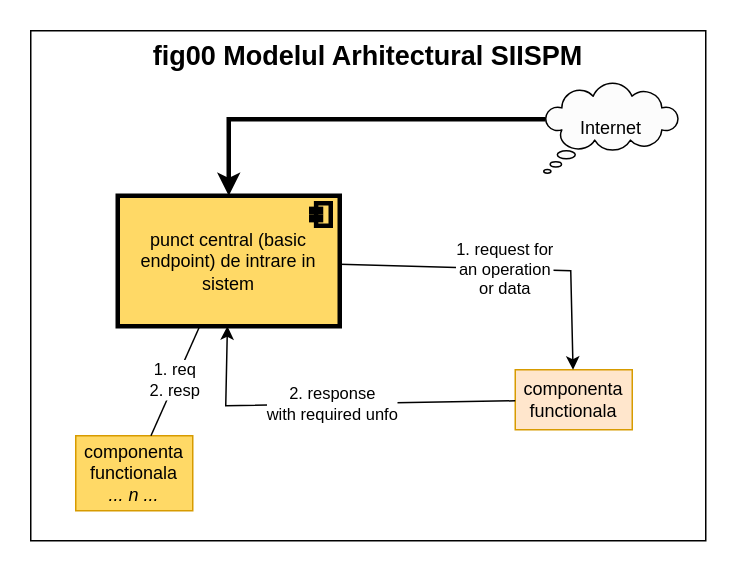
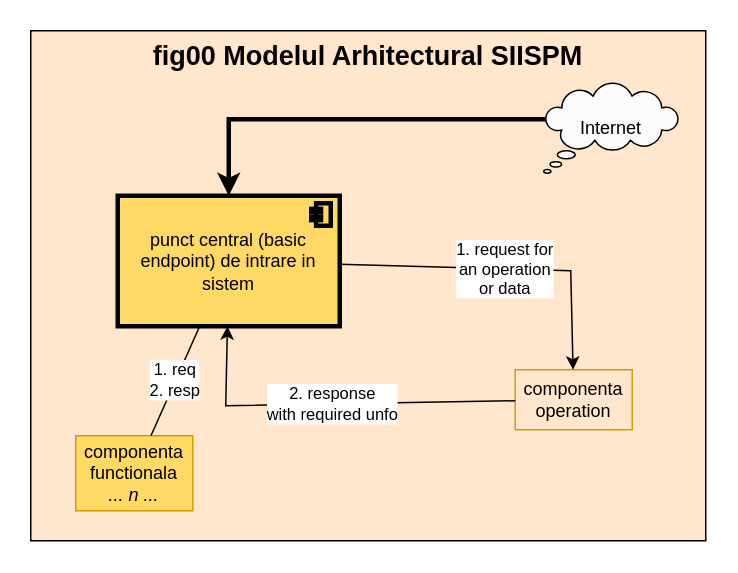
(368, 286) -> (368, 286)
(574, 400) -> (574, 400)
